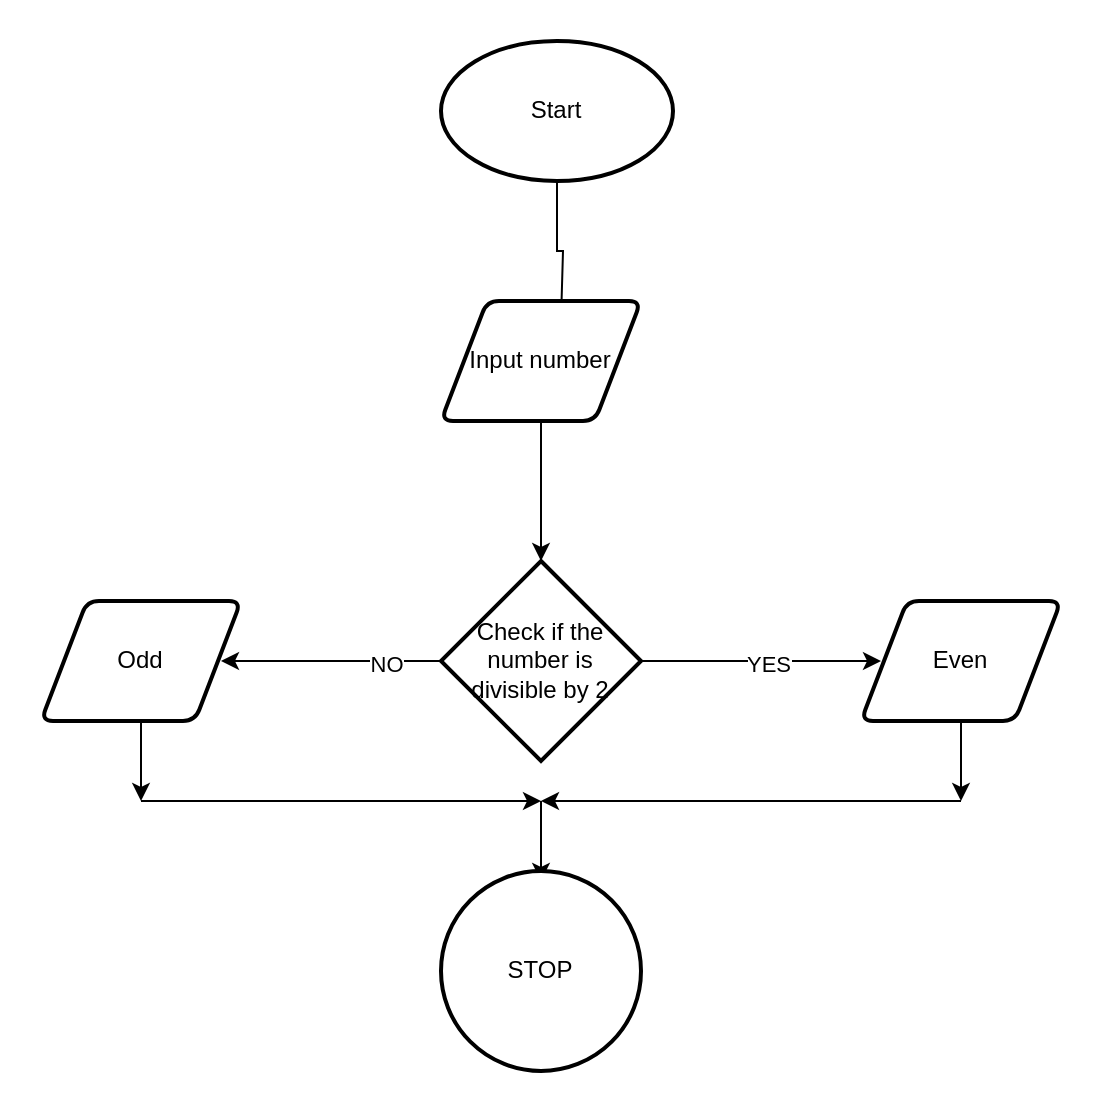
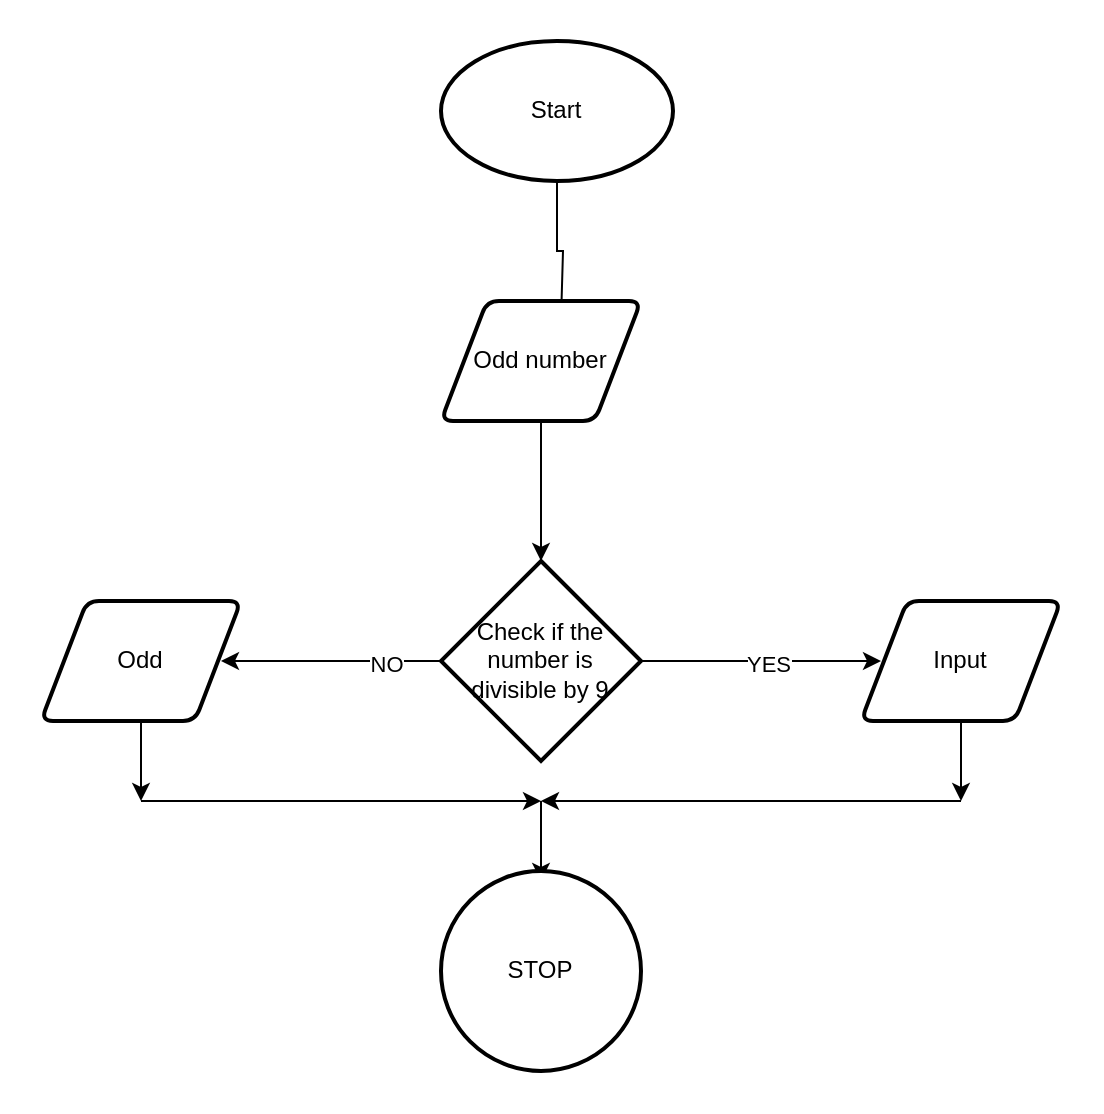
(541, 361) -> (541, 361)
(541, 661) -> (541, 661)
(961, 661) -> (961, 661)
